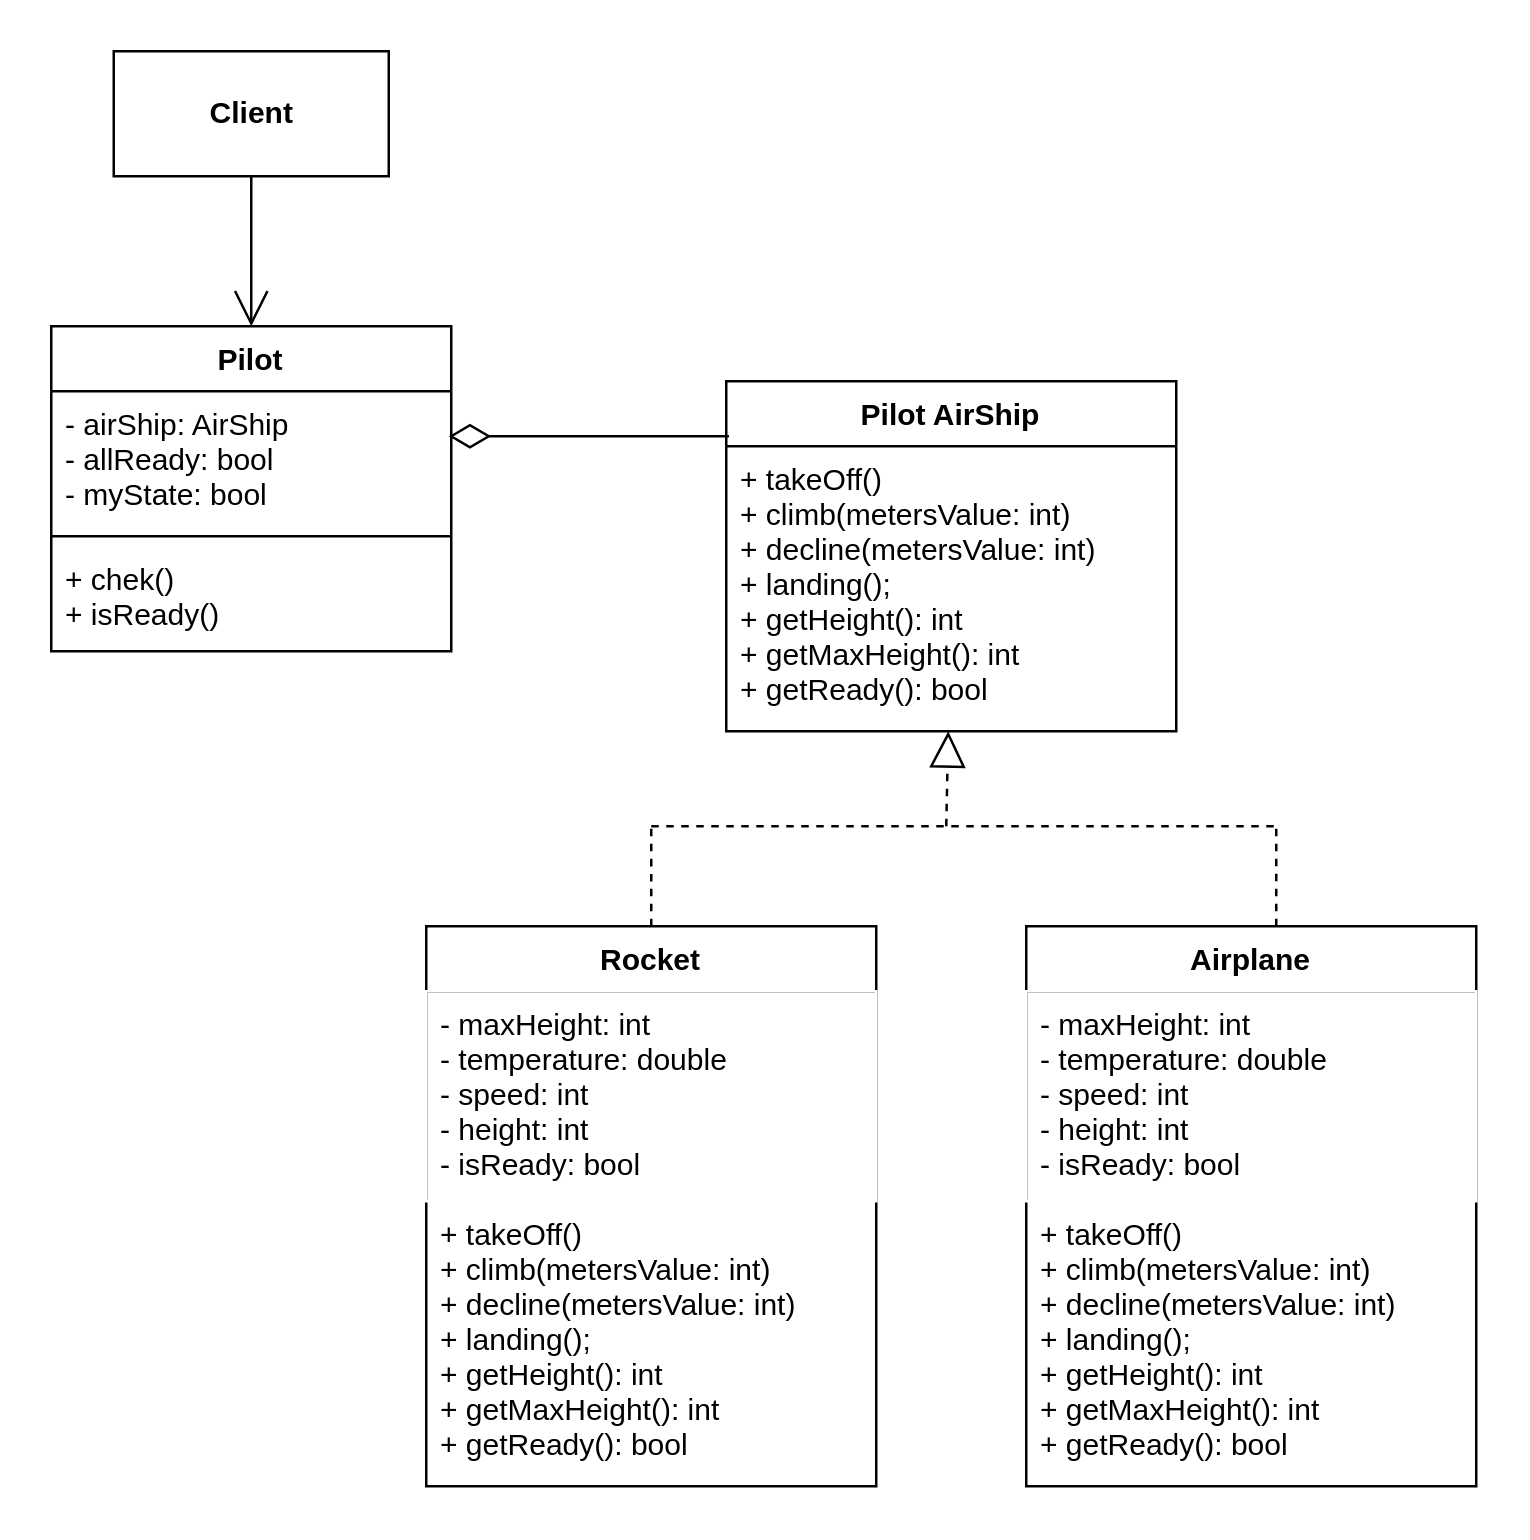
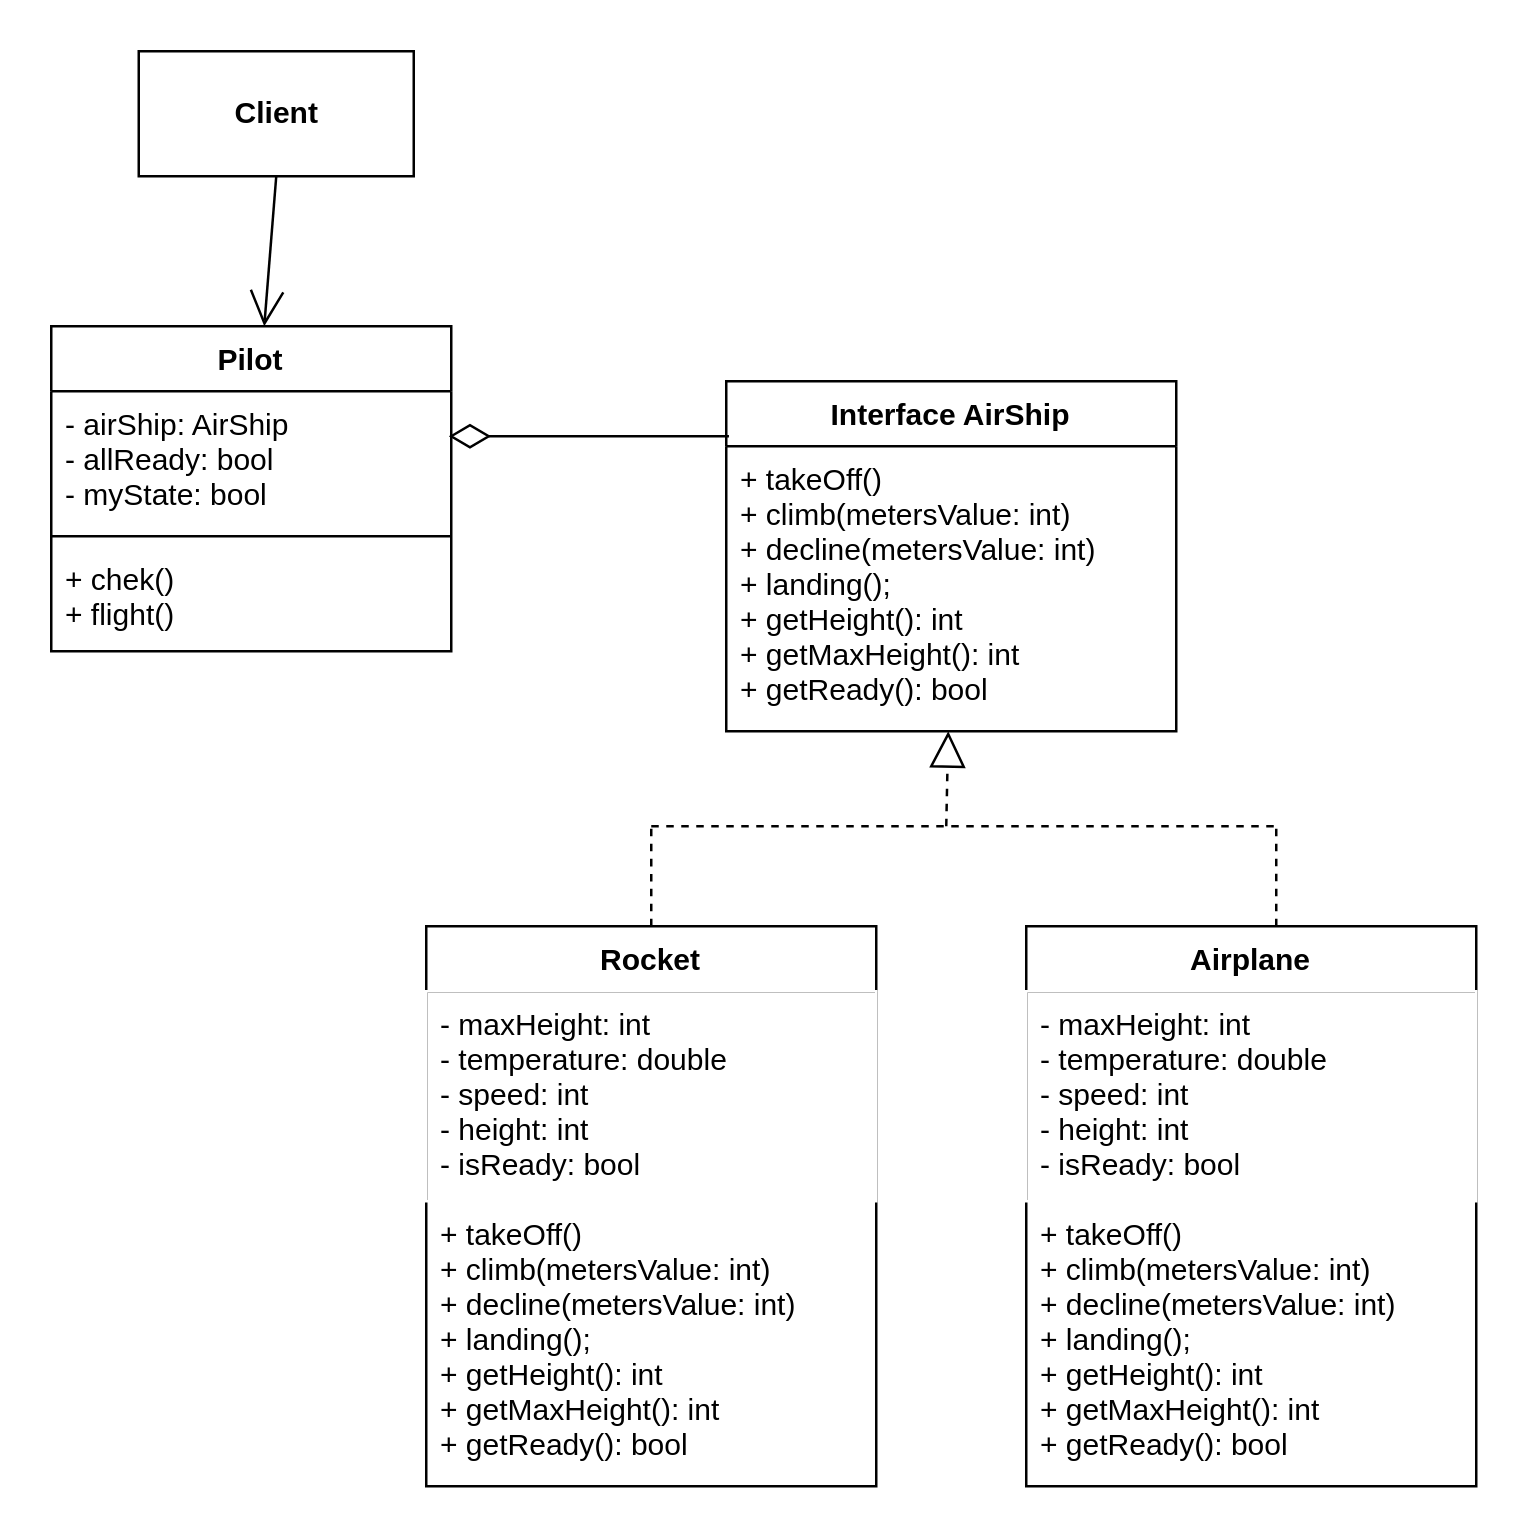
(251, 114) -> (276, 114)
(950, 415) -> (950, 415)
(128, 580) -> (128, 580)
